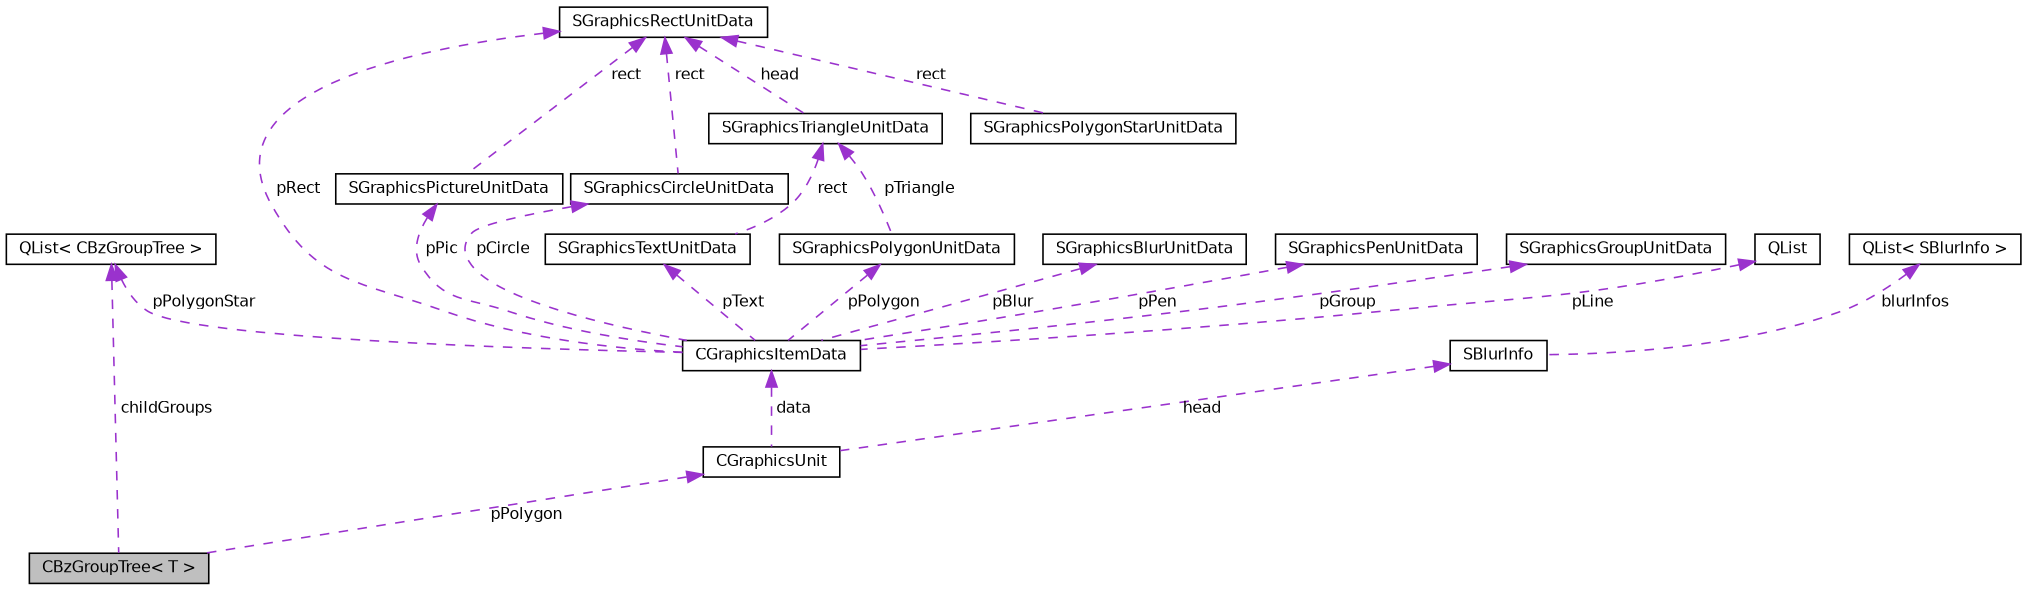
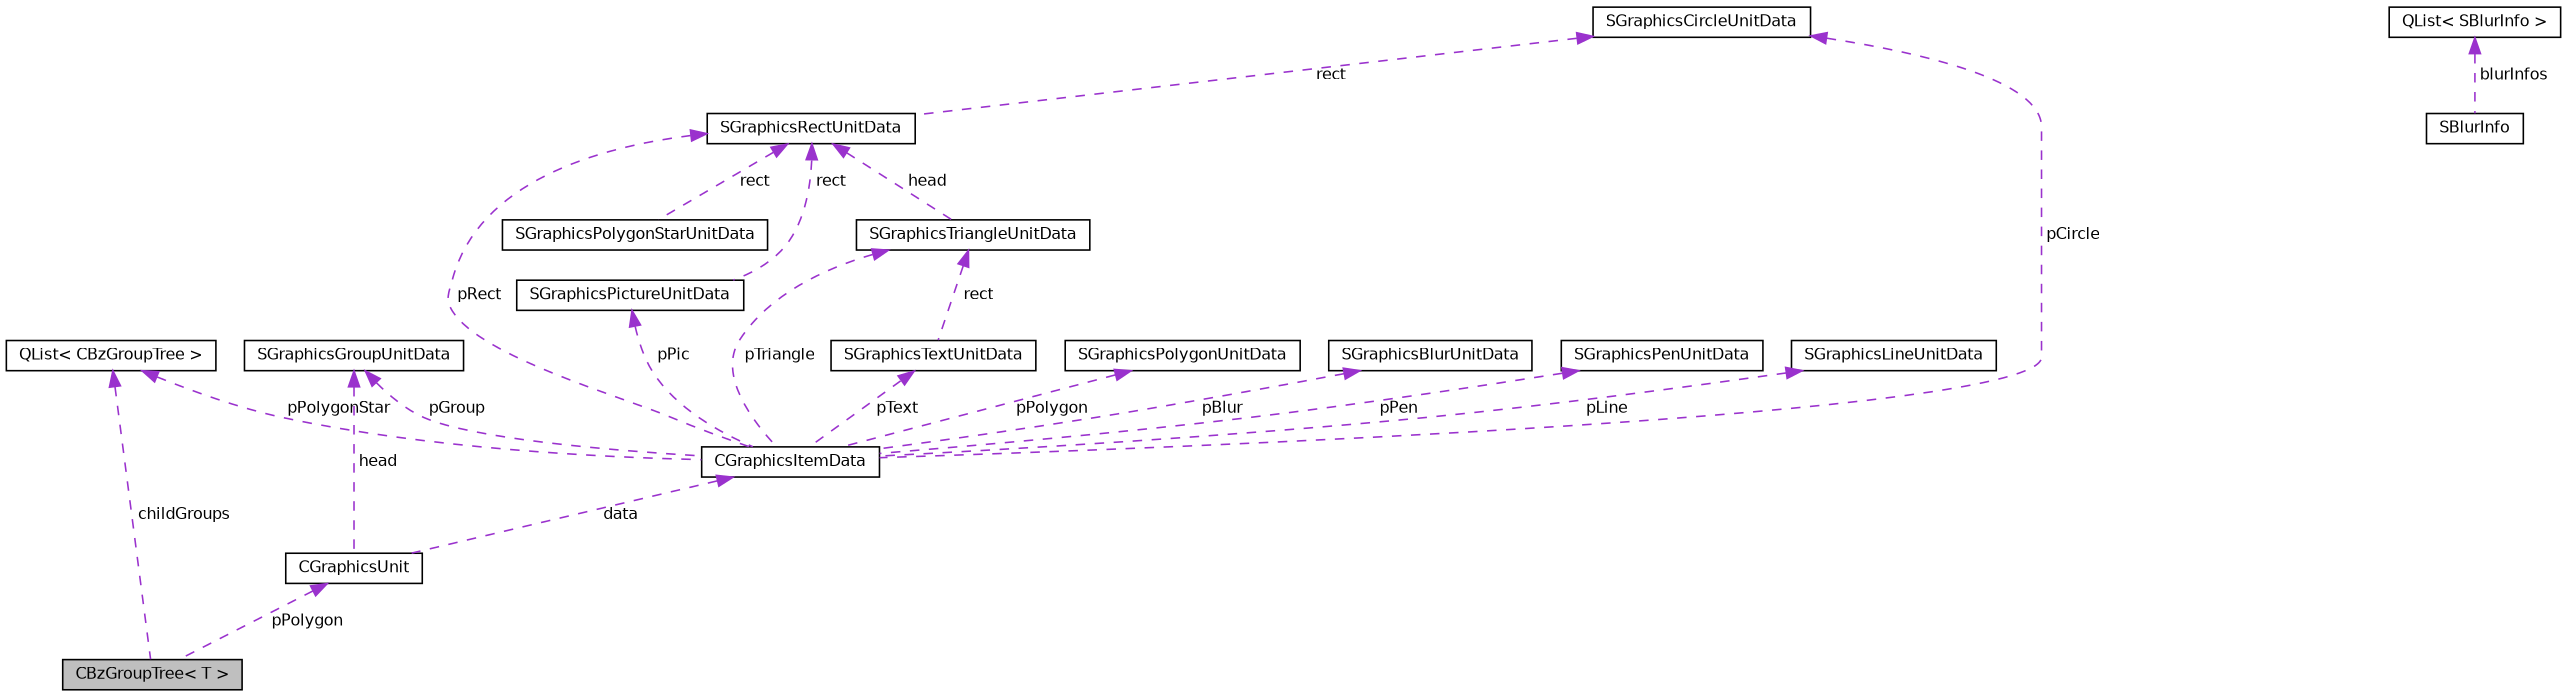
(672, 113) -> (1246, 77)
(874, 193) -> (752, 324)
(1788, 249) -> (1894, 356)
(1137, 408) -> (354, 470)
